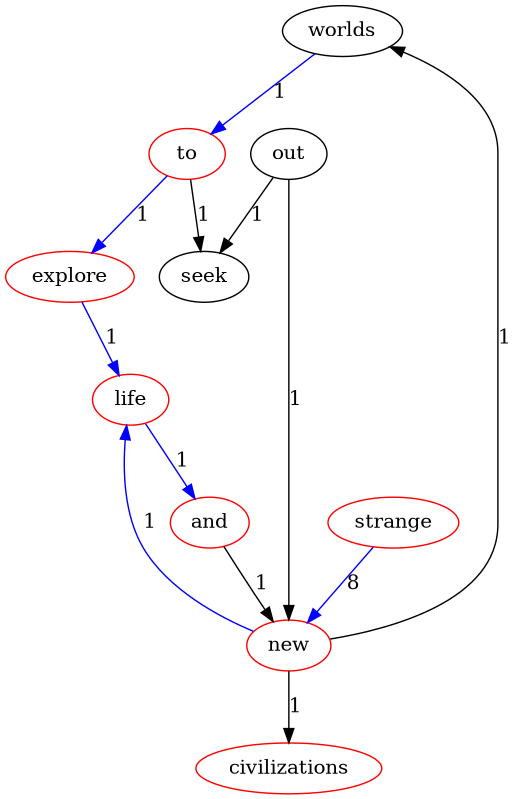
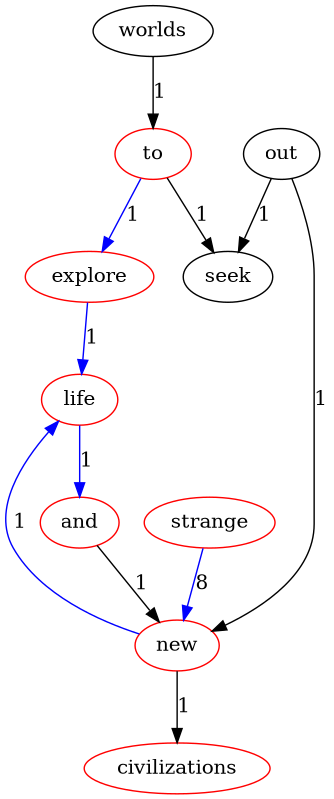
(269, 89) -> (153, 85)
(498, 375) -> none
